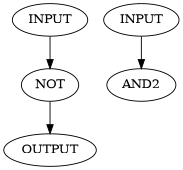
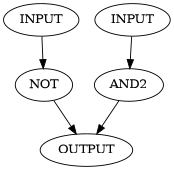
none -> (110, 114)
